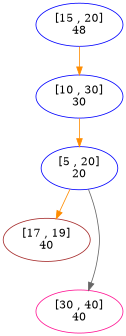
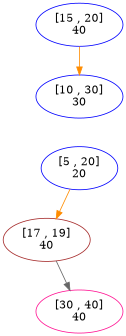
(79, 25) -> (79, 25)
(79, 128) -> none
(99, 236) -> (61, 272)
